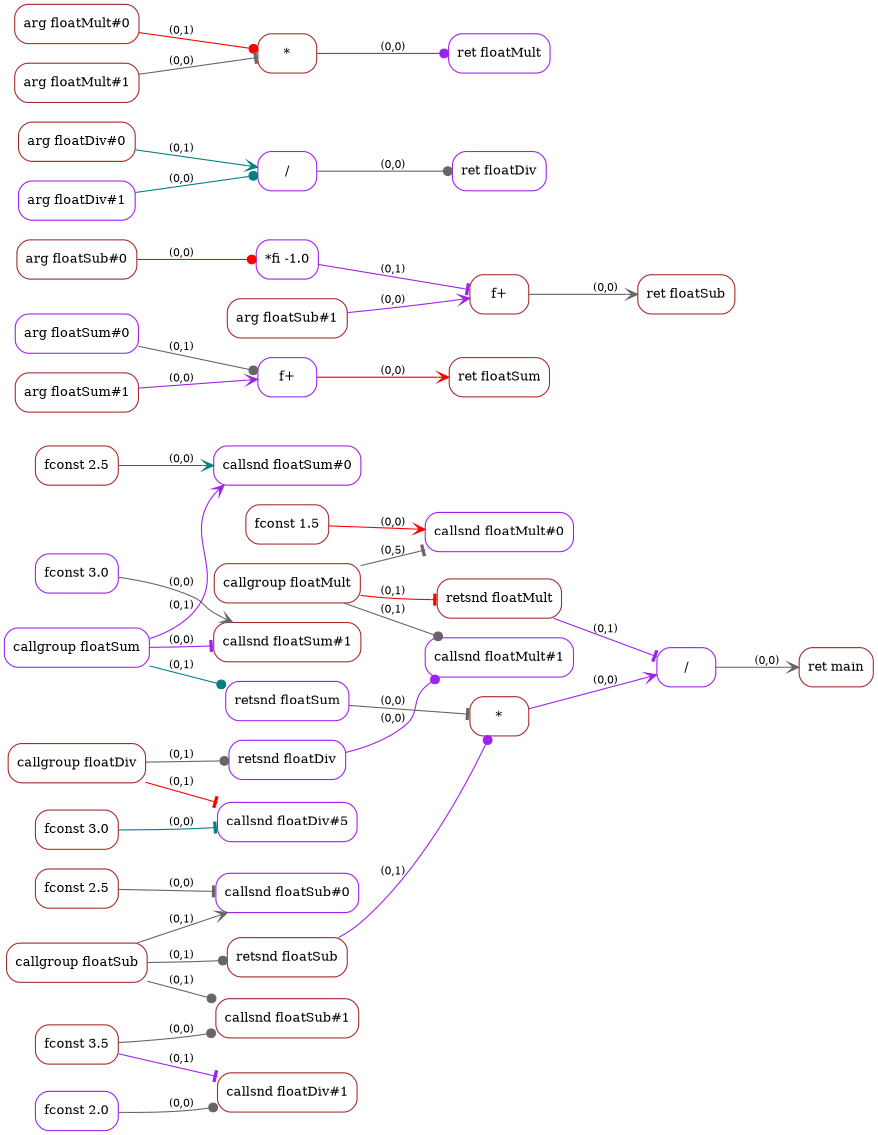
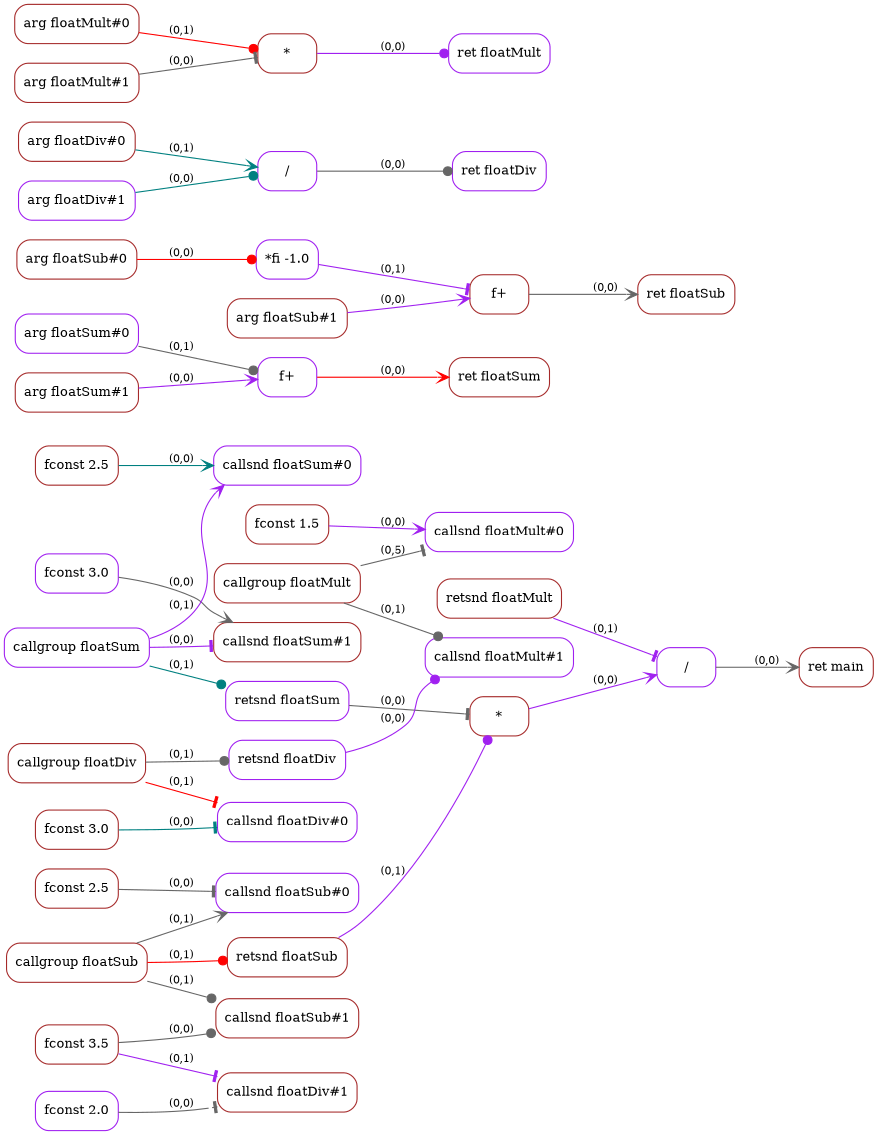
(371, 527) -> (371, 527)
(396, 599) -> none
(287, 822) -> (287, 822)
(183, 962) -> (183, 962)
(164, 1112) -> (164, 1112)
